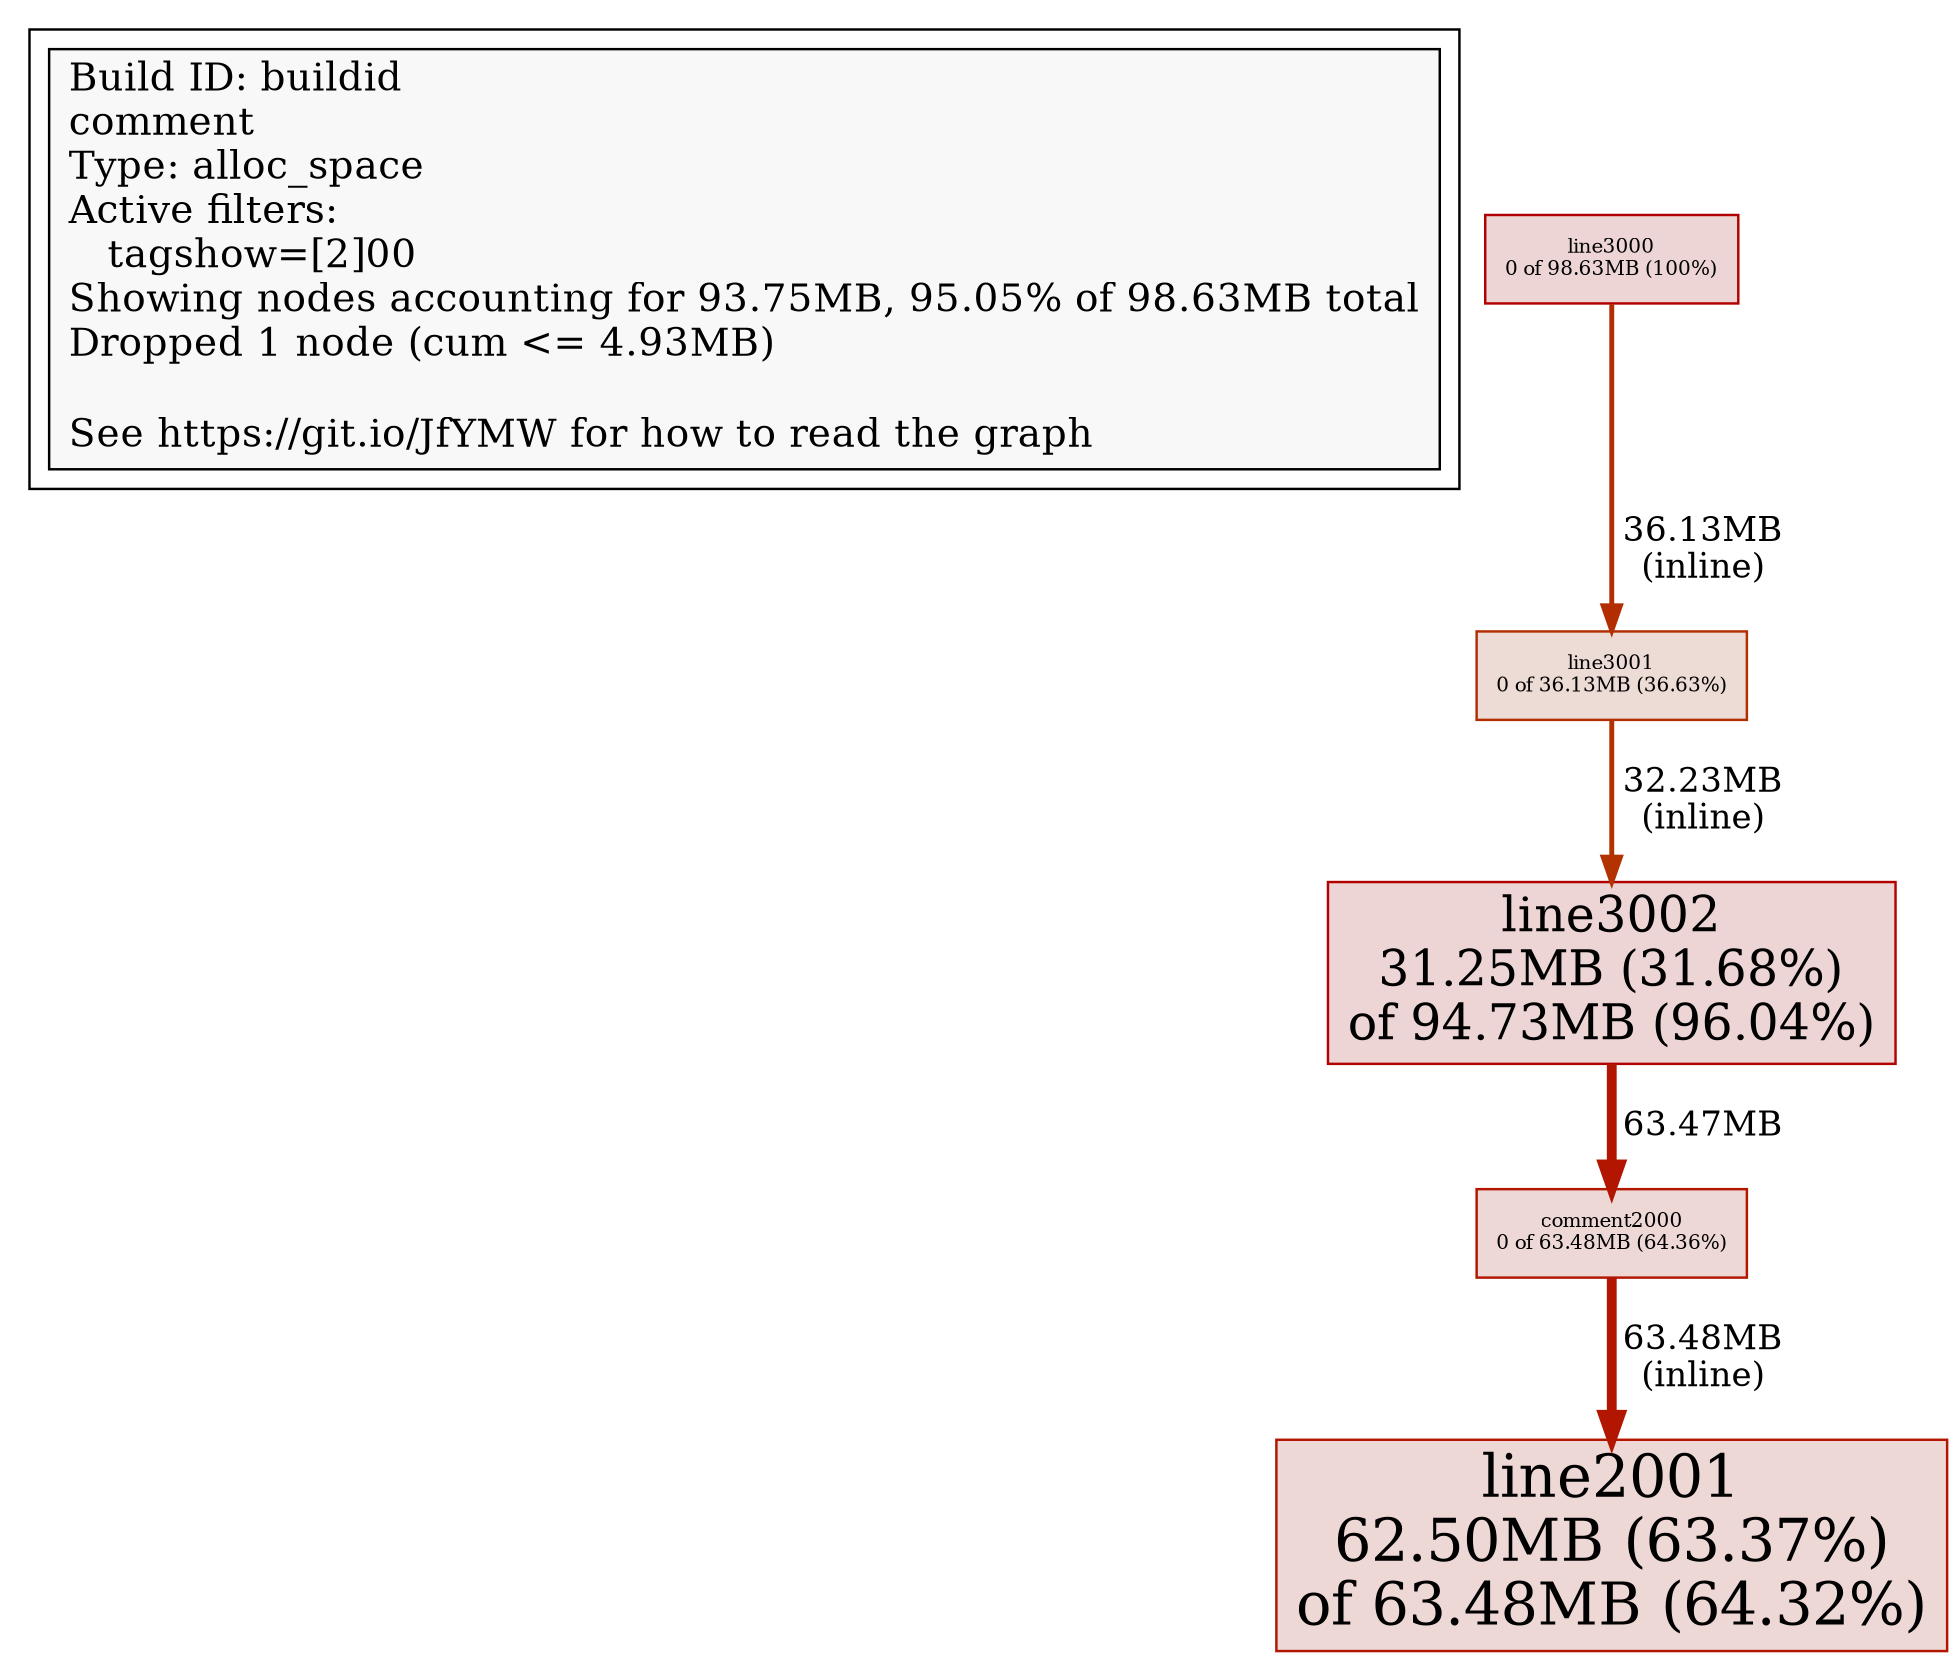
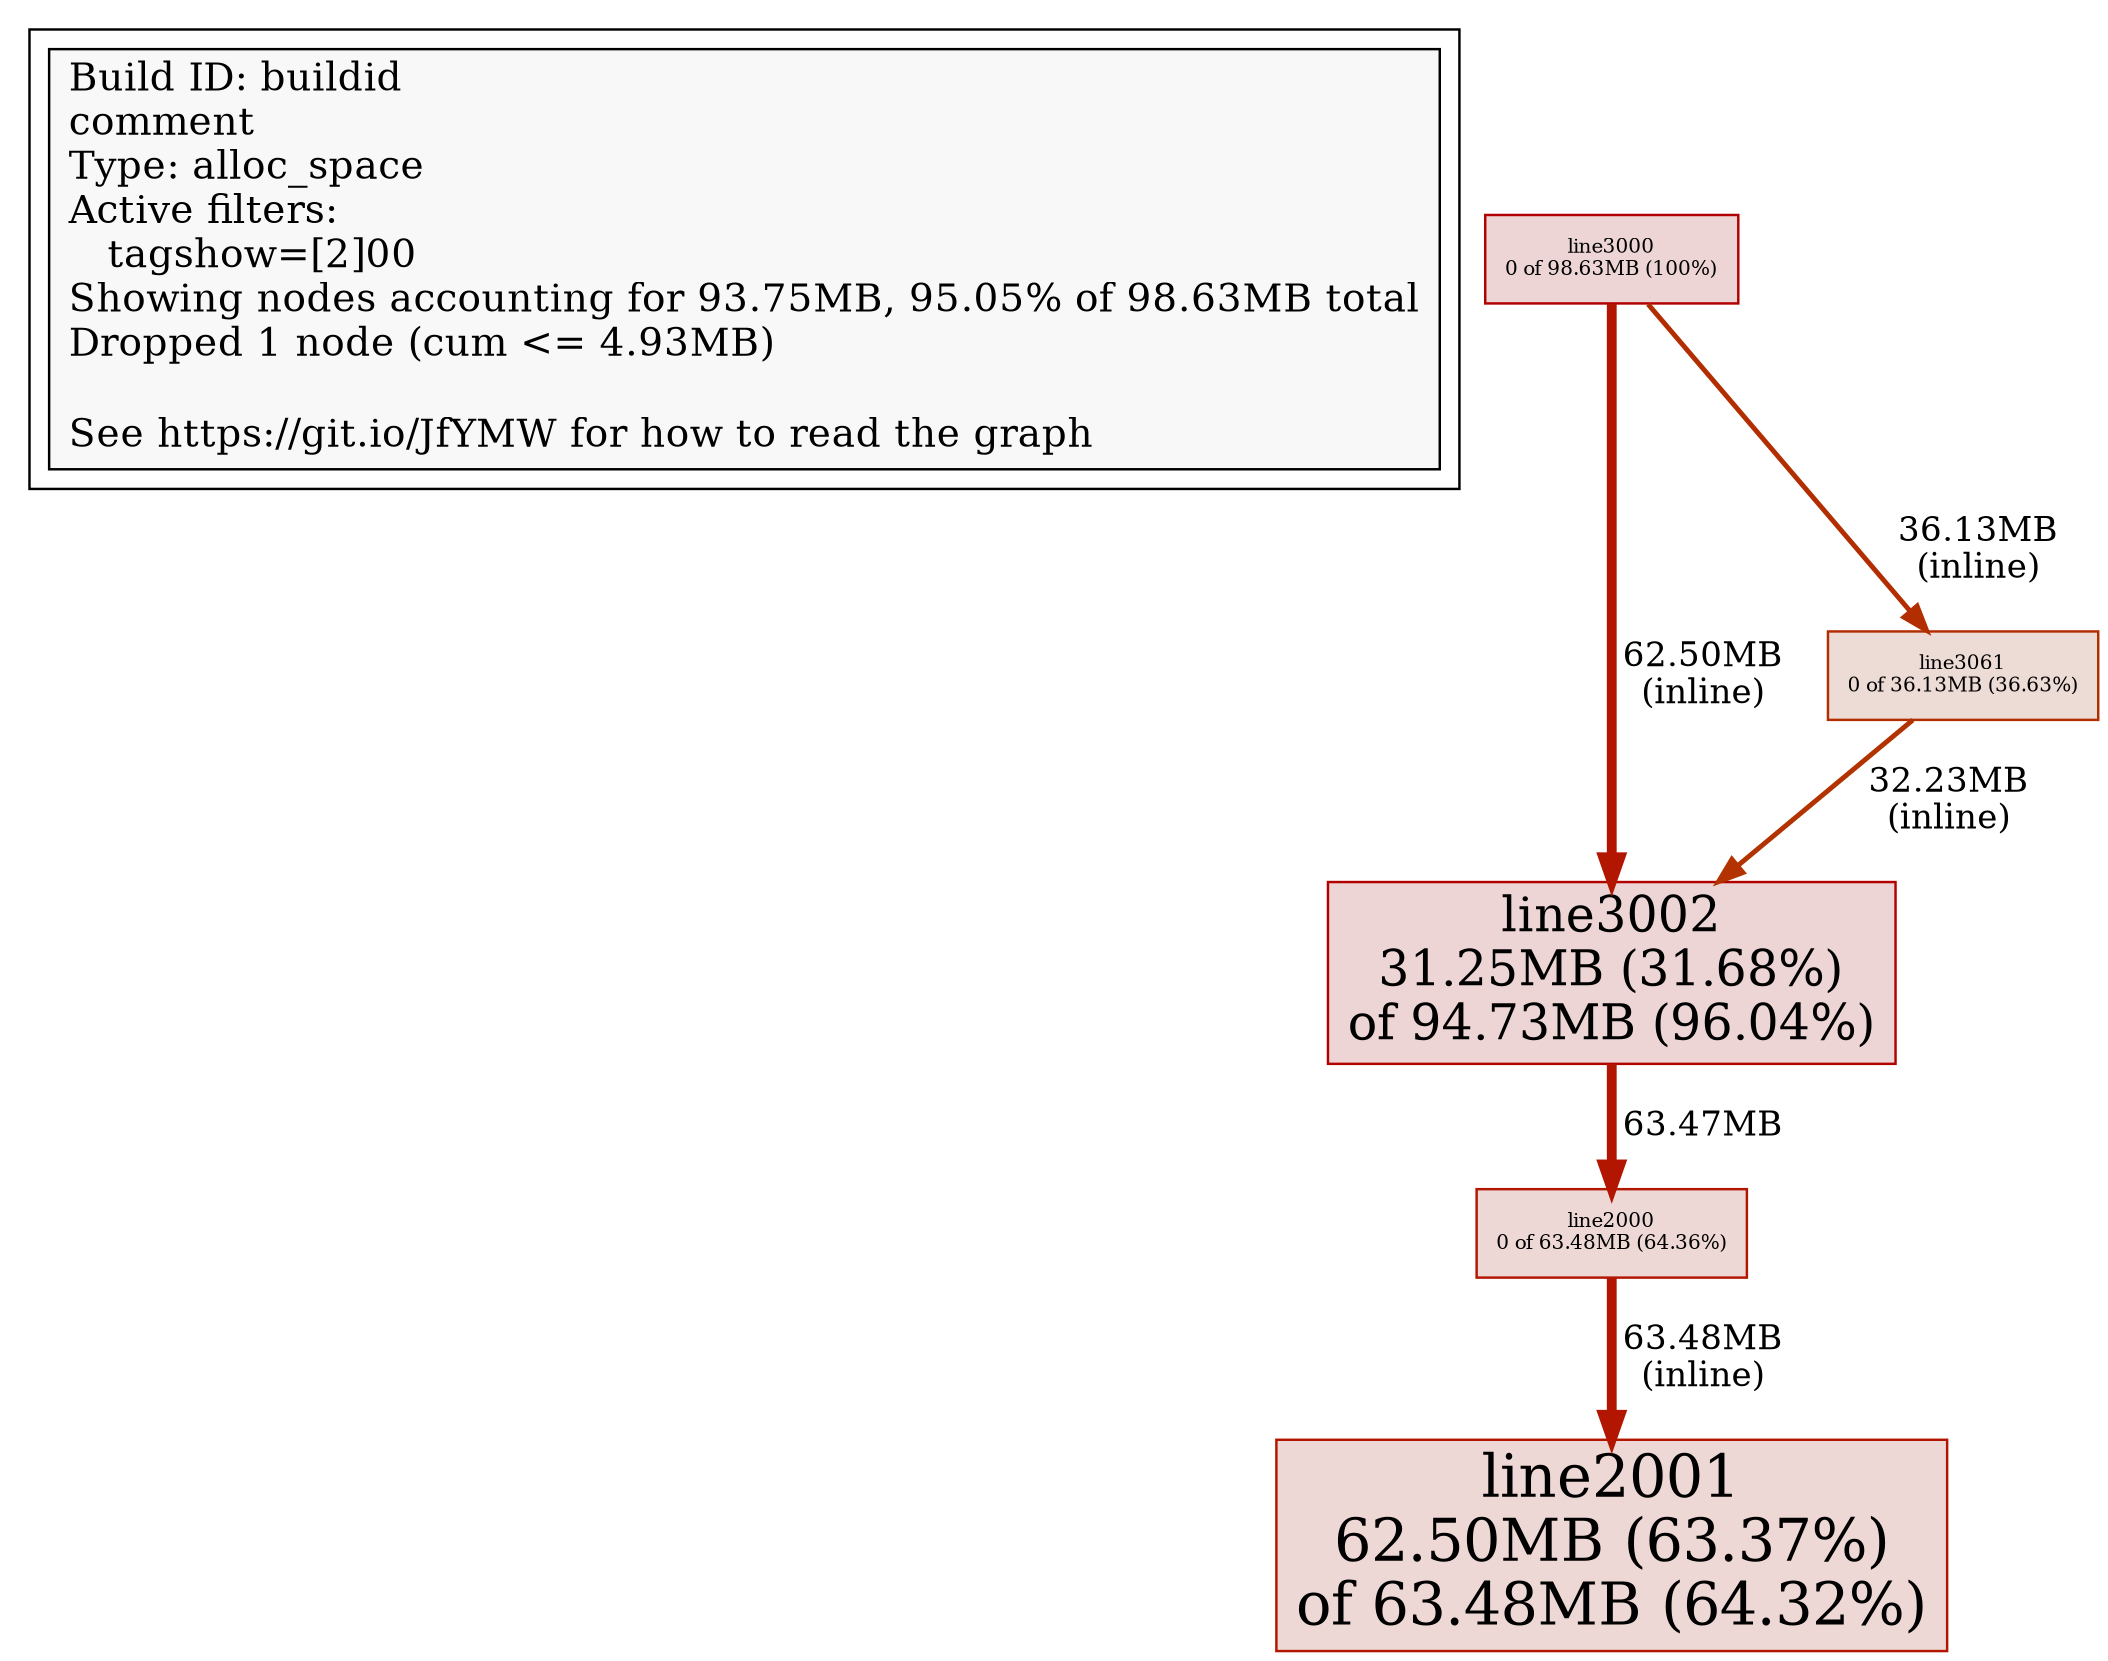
none -> (1612, 581)
(1612, 676) -> (1963, 676)
(1612, 1233) -> (1612, 1233)
